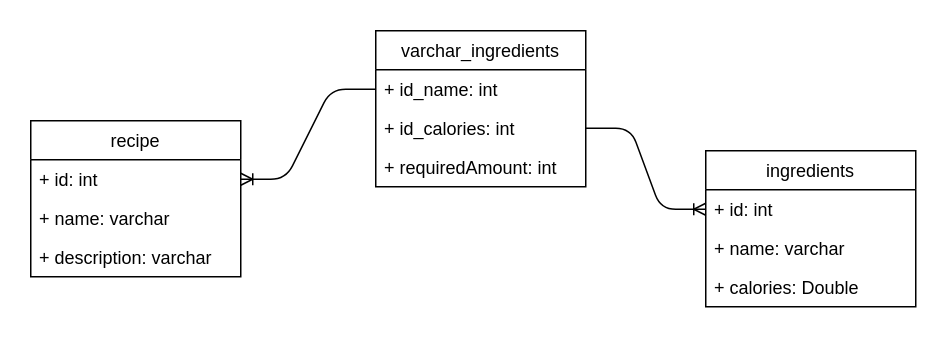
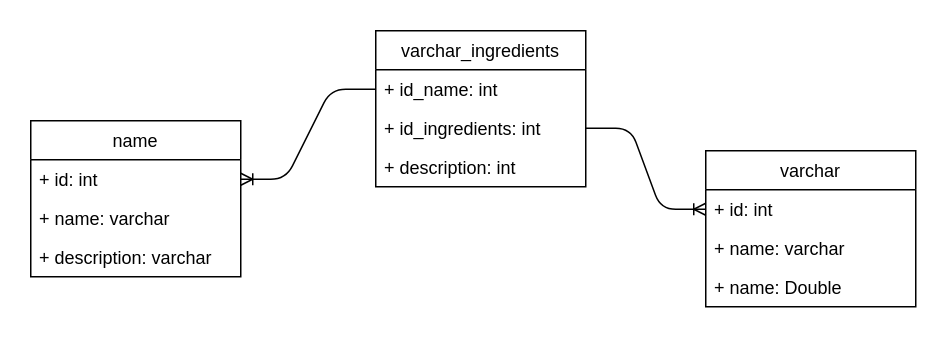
(458, 129) -> (473, 129)
(135, 141) -> (135, 141)
(478, 168) -> (461, 168)
(810, 171) -> (810, 171)
(791, 288) -> (775, 288)
